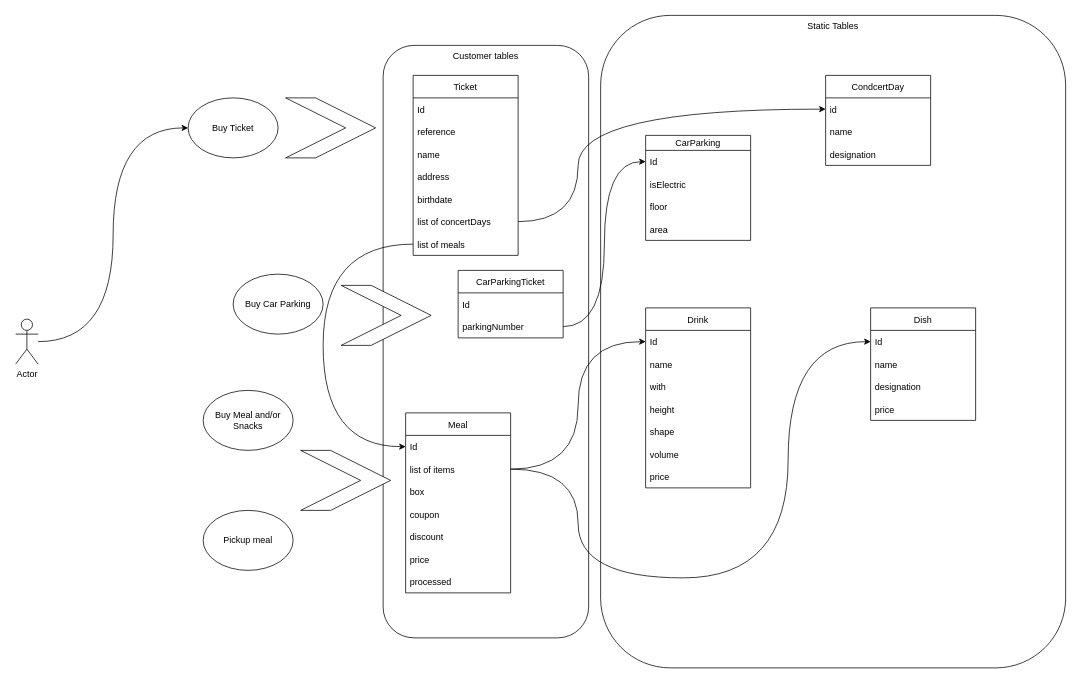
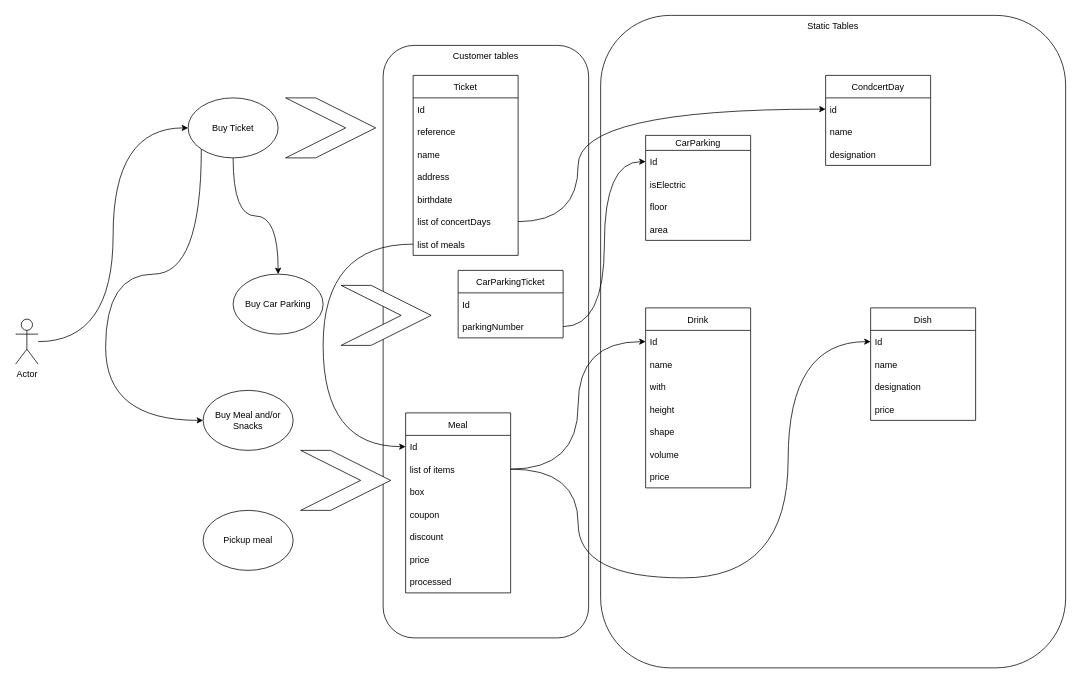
none -> (254, 216)
none -> (117, 293)
